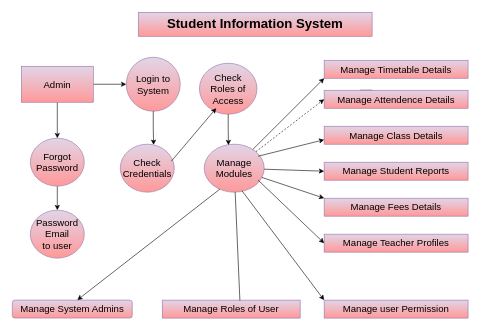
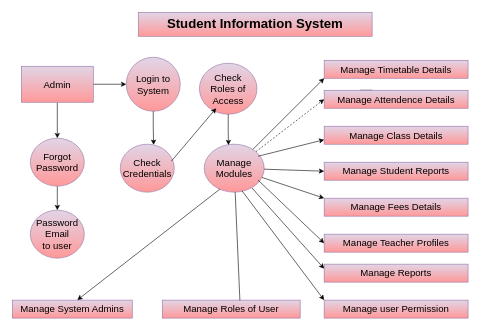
none -> (287, 227)
none -> (396, 273)
(72, 309) -> (72, 309)
